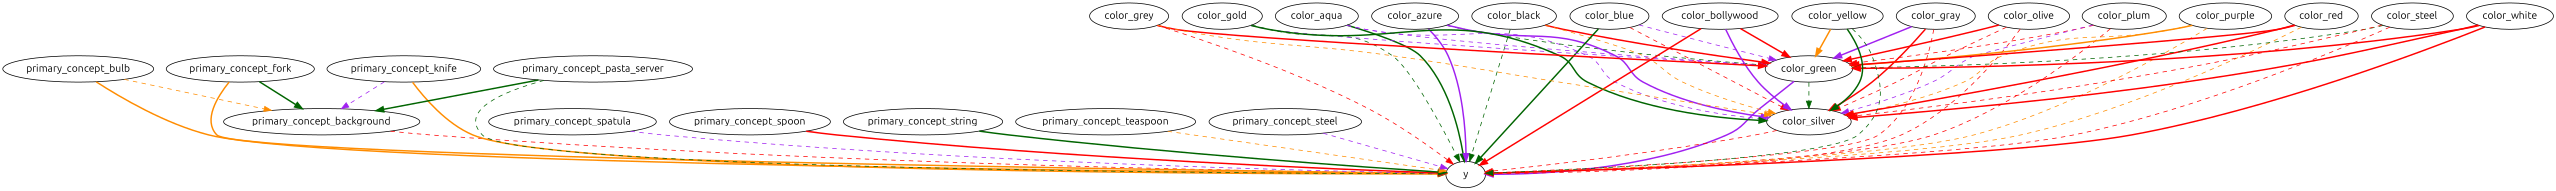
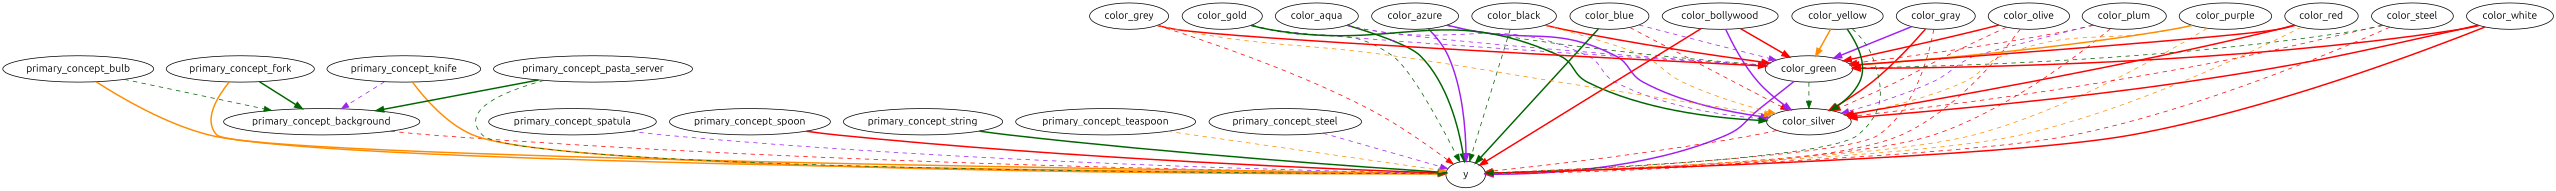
(194, 94) -> (194, 94)
